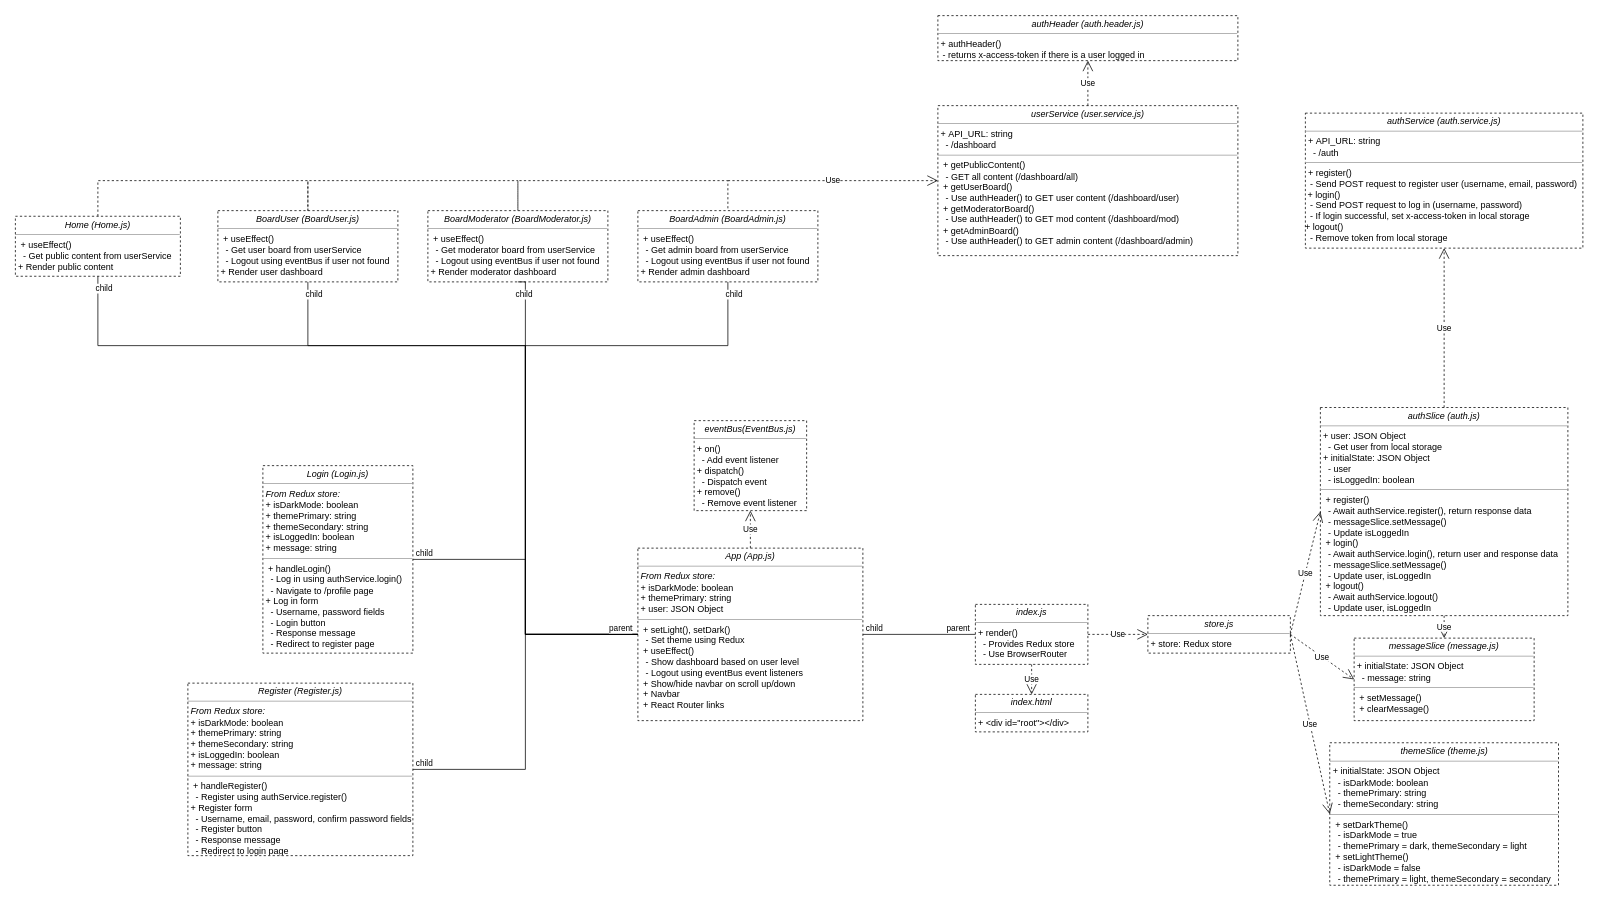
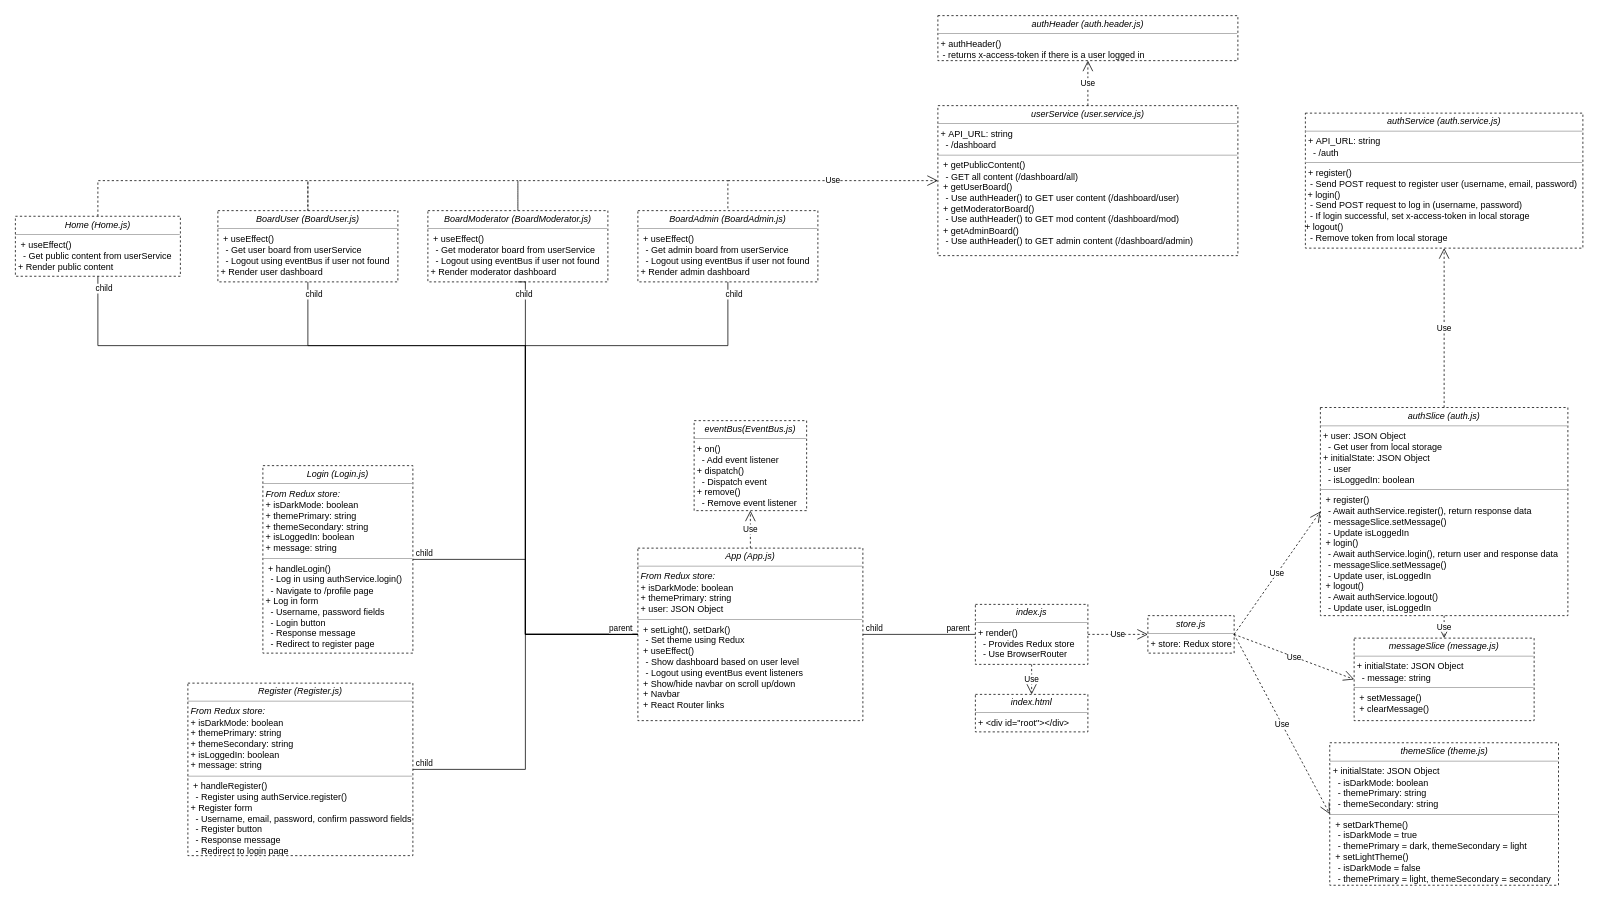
(1219, 634) -> (1191, 634)
